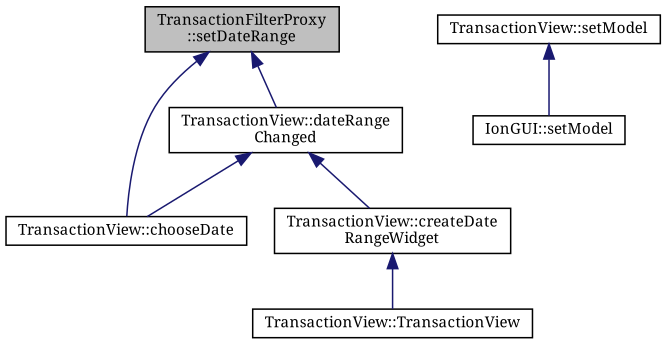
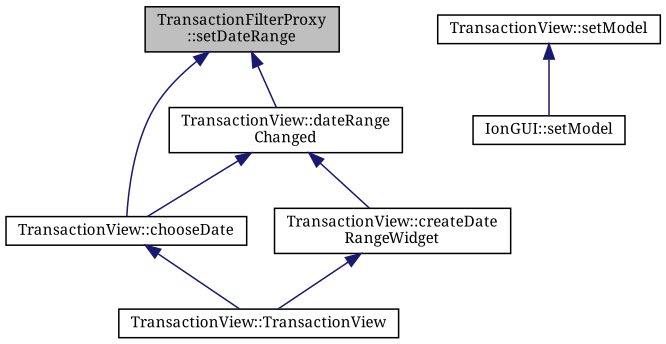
none -> (199, 282)
